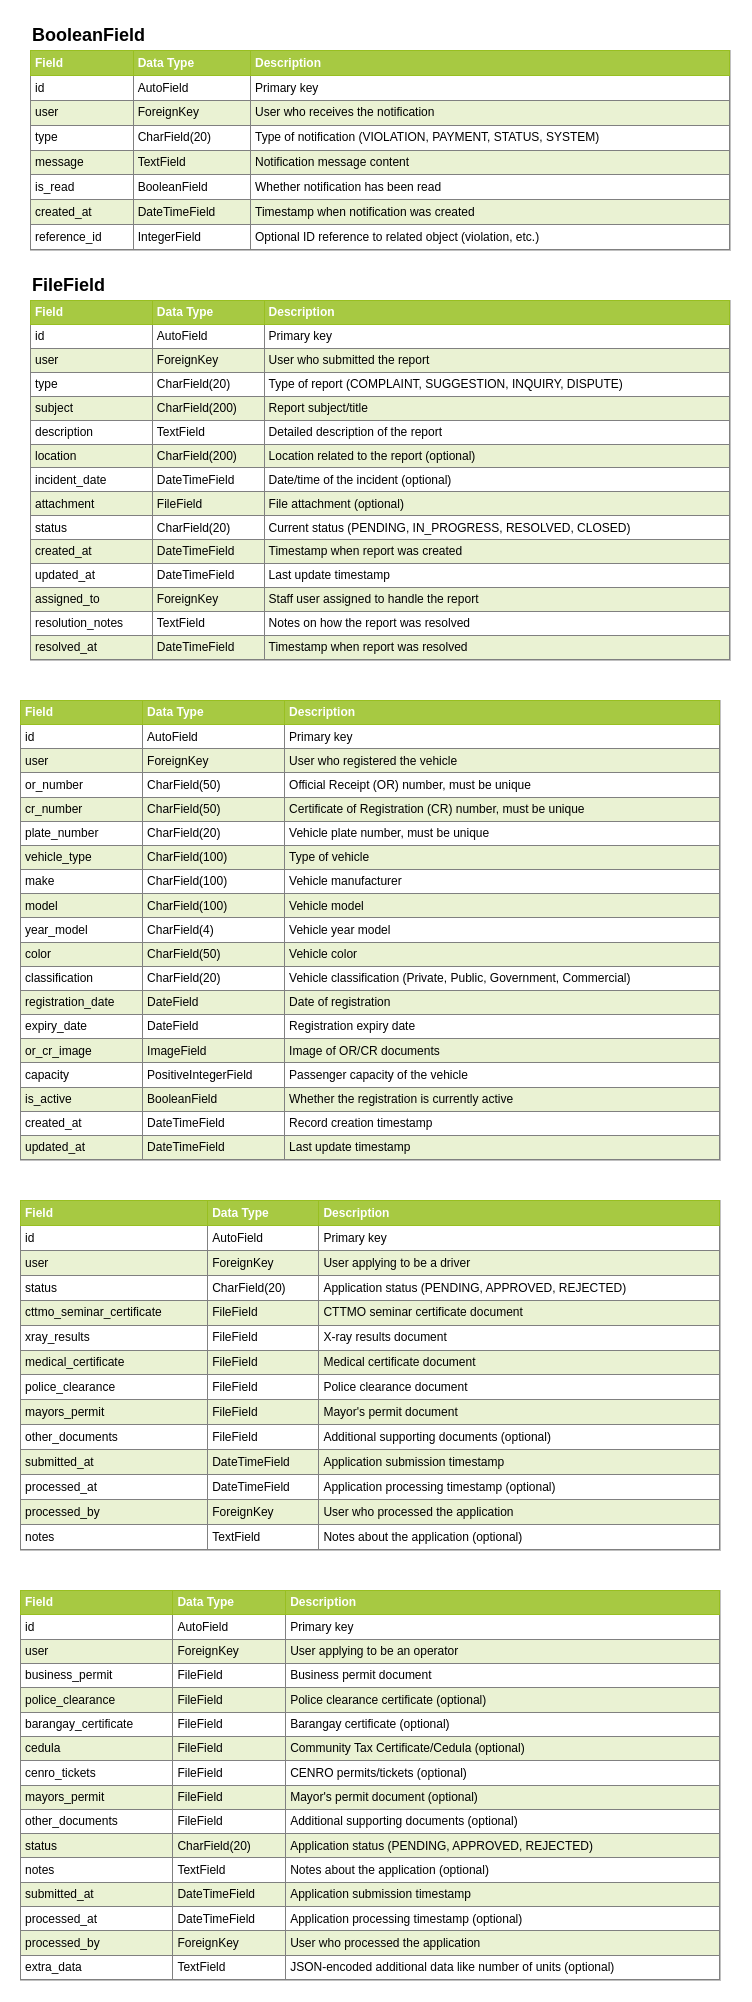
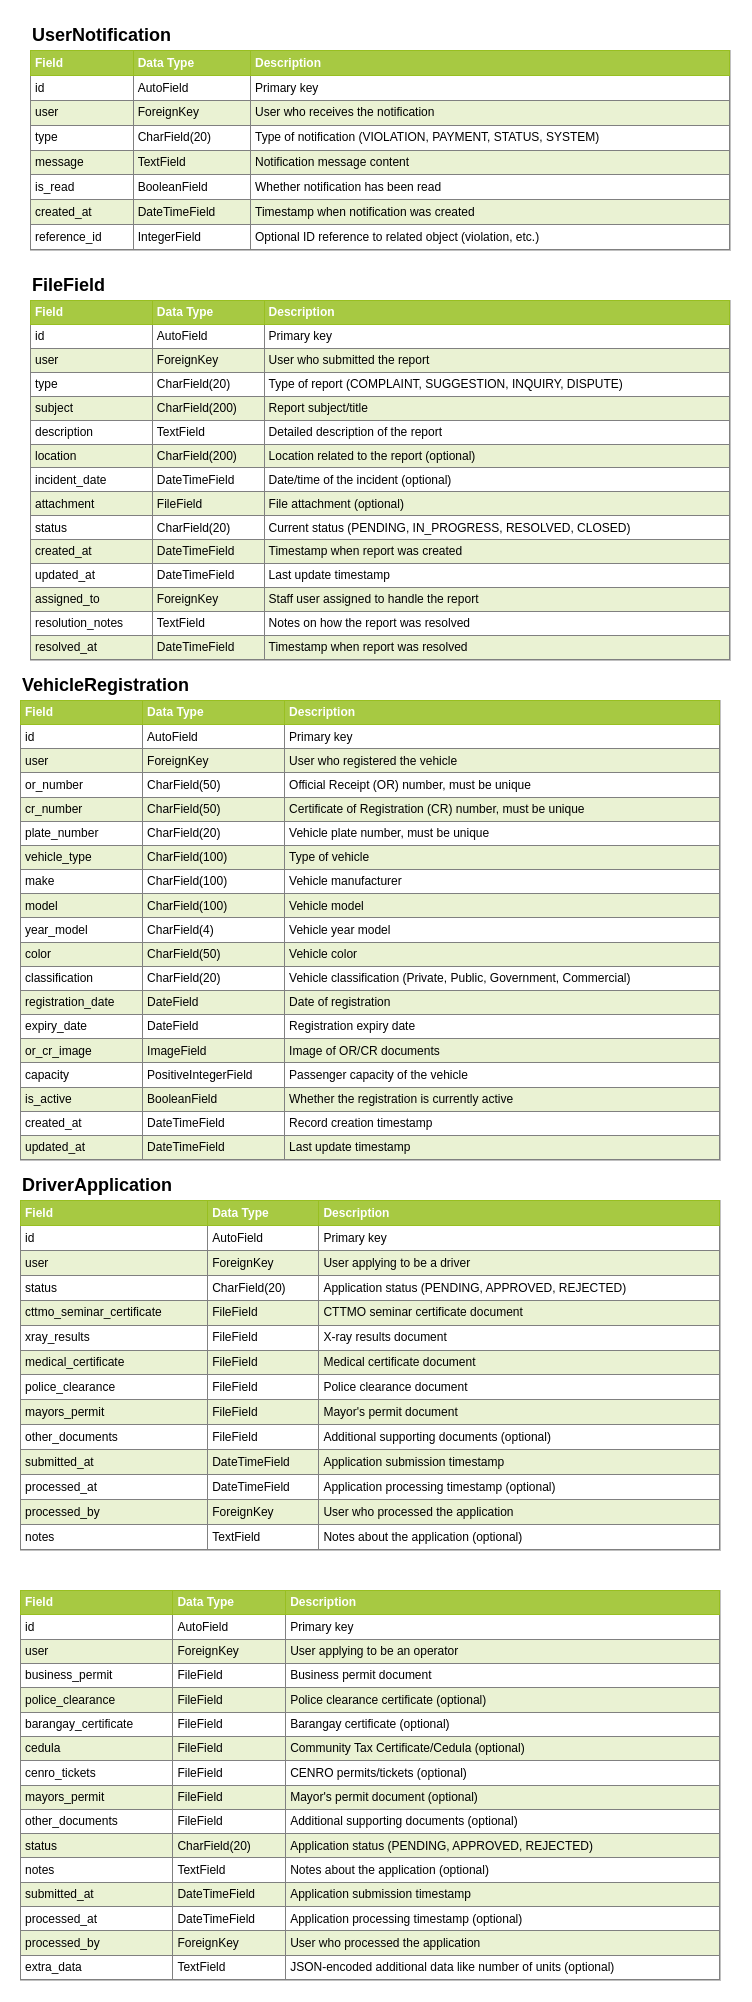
(68, 36) -> (82, 36)
none -> (121, 686)
none -> (121, 1186)
